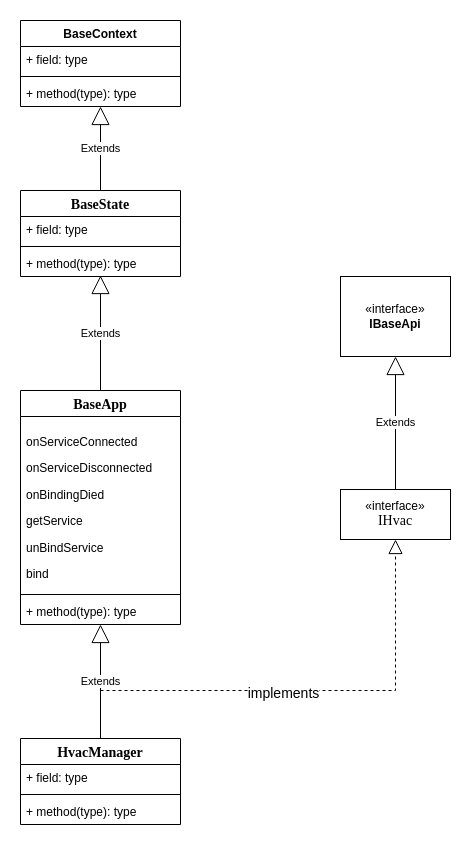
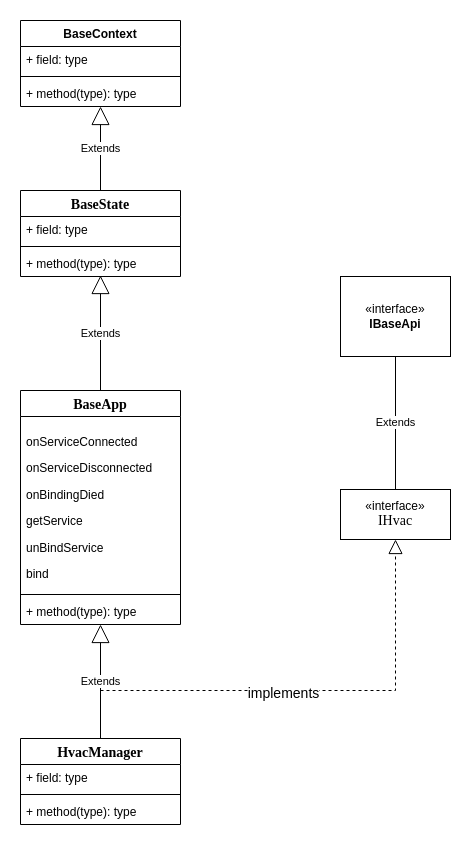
(396, 376) -> (396, 368)
